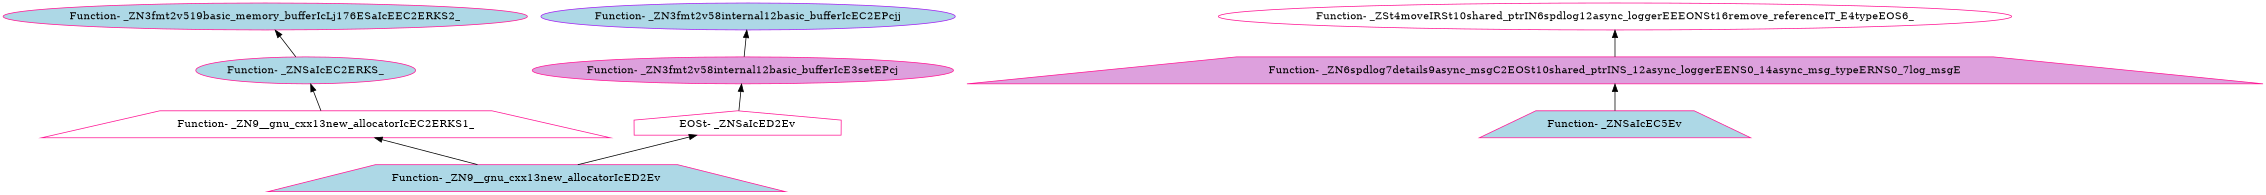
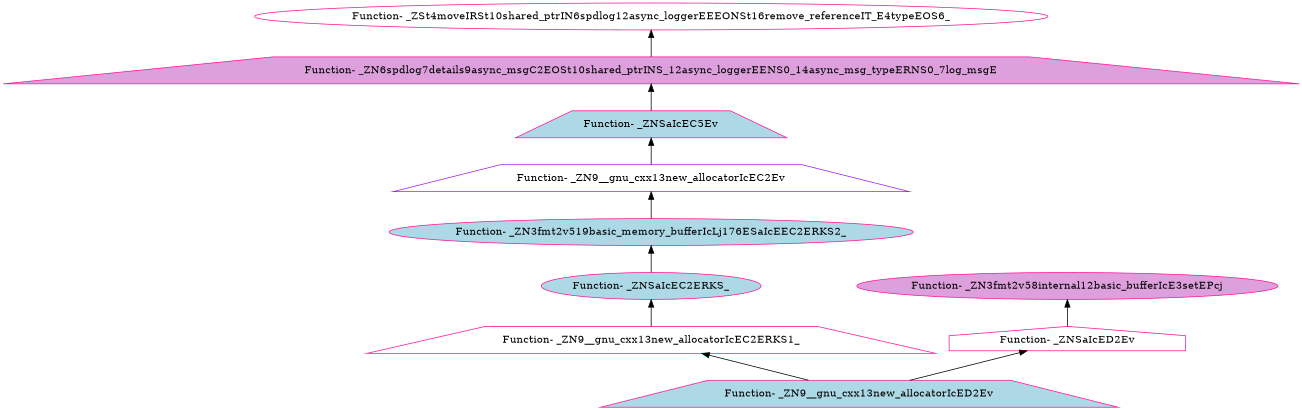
(748, 16) -> none
(738, 124) -> (1067, 340)
none -> (651, 178)
